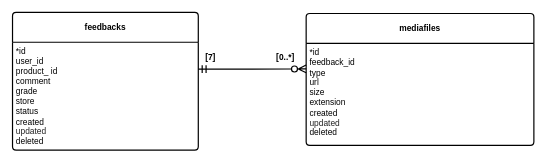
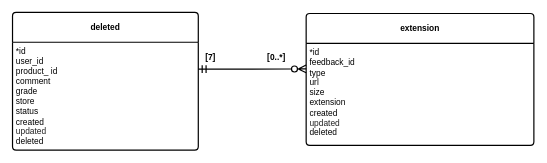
(105, 27) -> (105, 27)
(420, 29) -> (420, 29)
(285, 57) -> (276, 57)
